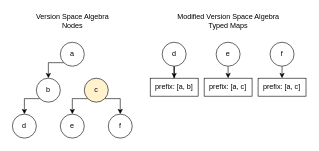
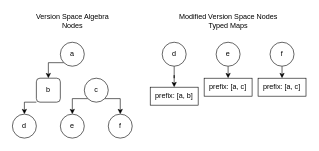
(229, 21) -> (229, 21)
(174, 87) -> (174, 96)
(48, 90) -> (48, 90)
(96, 90) -> (96, 90)
